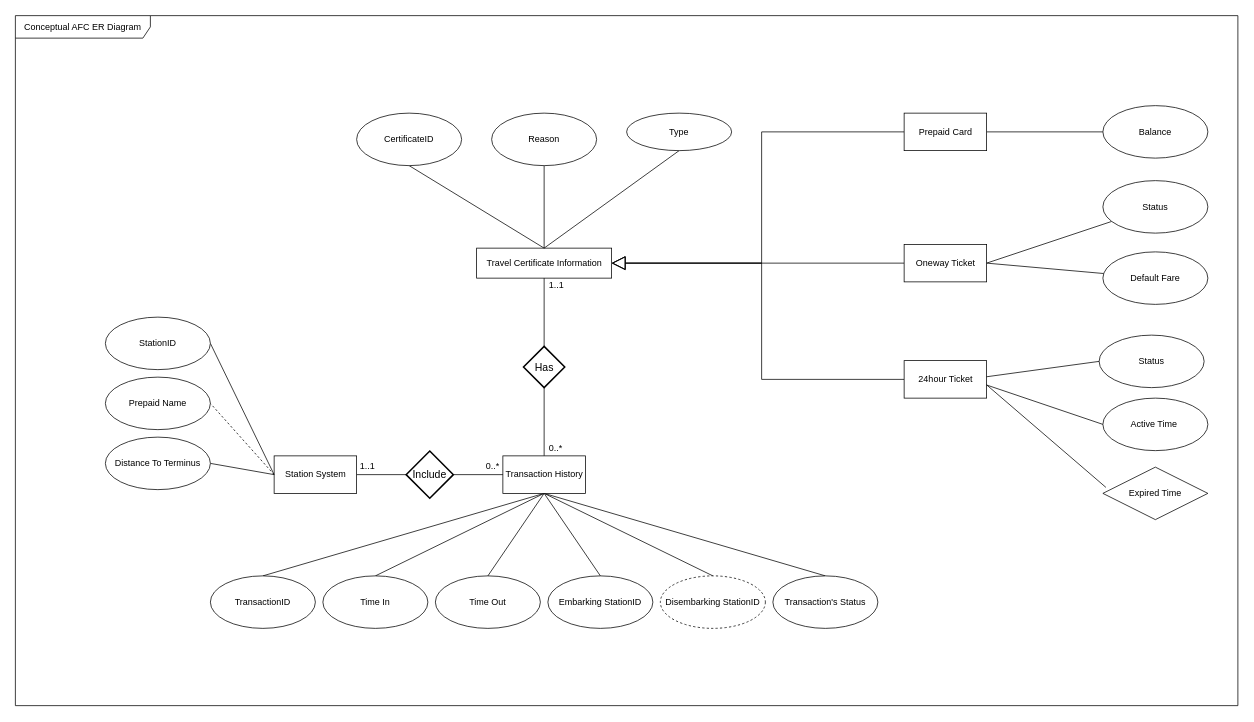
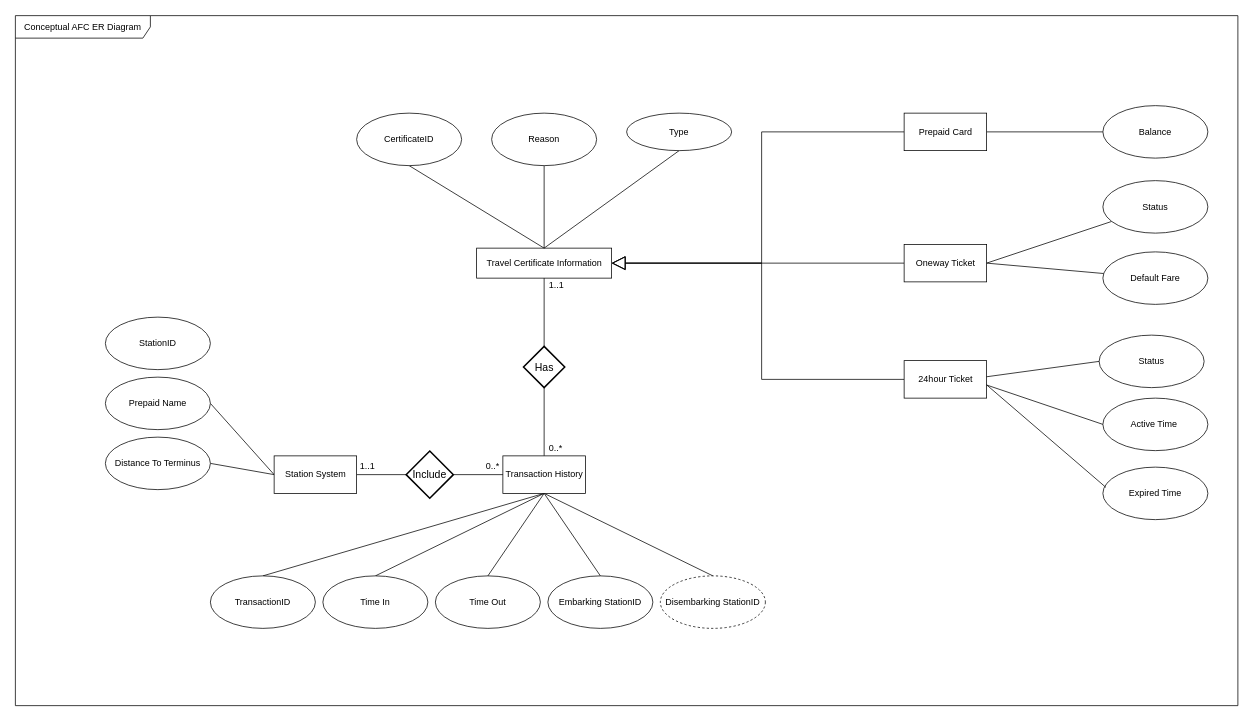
(241, 406) -> none
(241, 438) -> (241, 438)
(1155, 493) -> (1155, 493)
(688, 535) -> none
(825, 602) -> none
